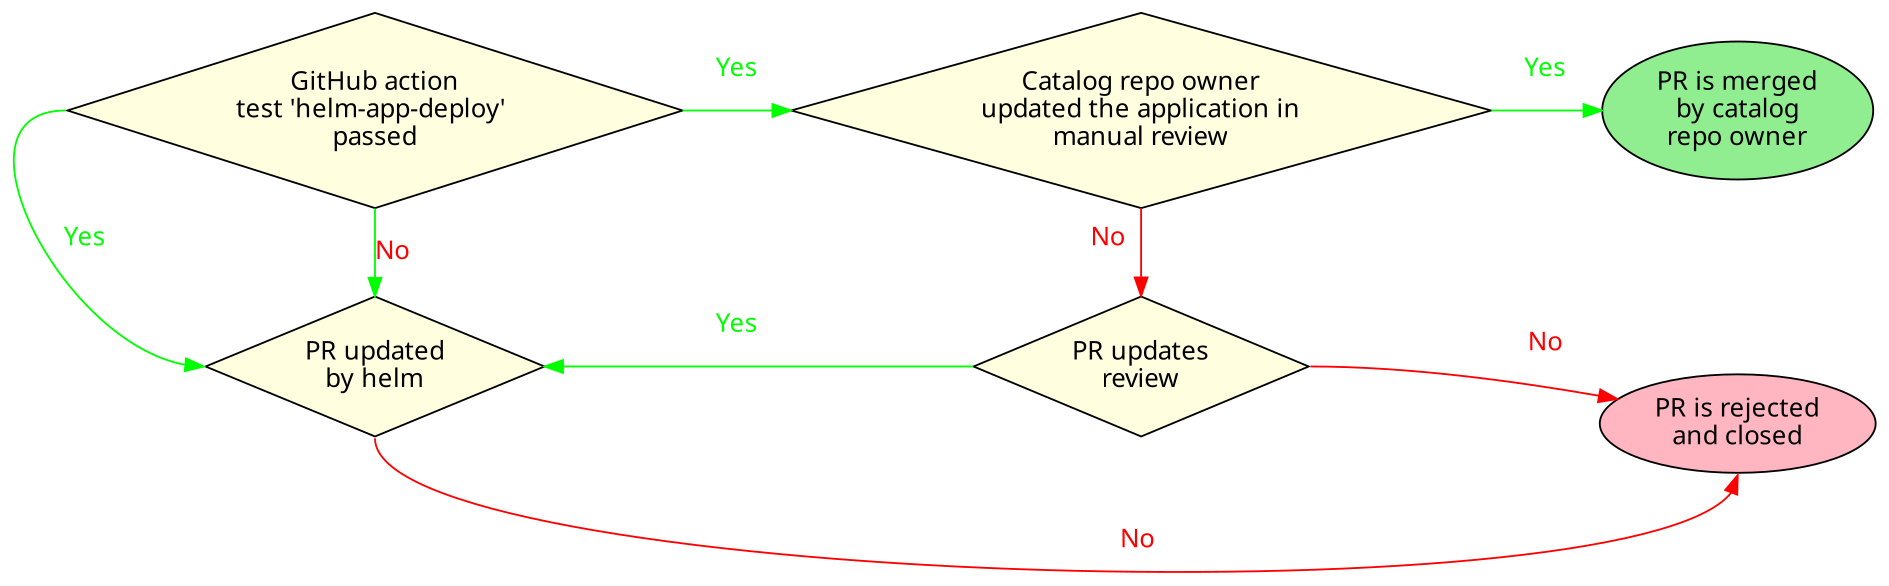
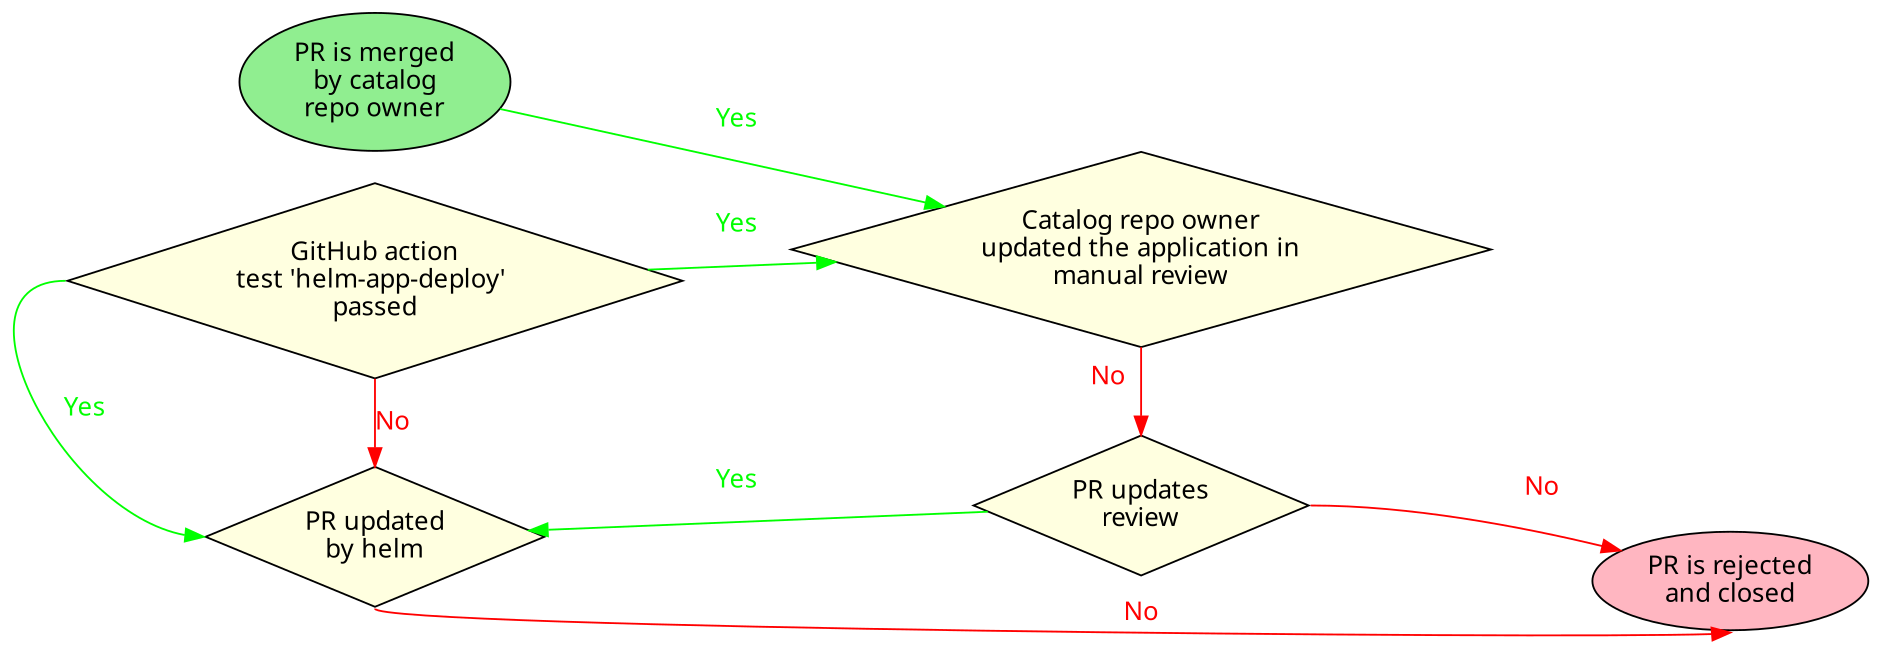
(1537, 110) -> (713, 156)
(375, 243) -> (375, 413)
(1141, 541) -> (1141, 613)
